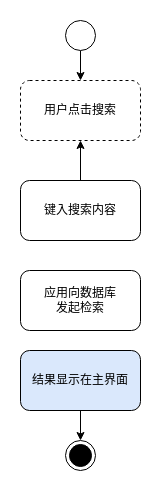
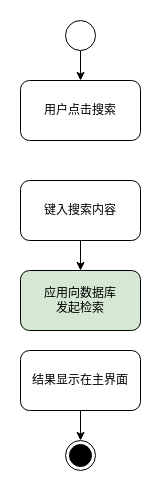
(81, 111) -> (81, 111)
(81, 164) -> (81, 260)
(81, 301) -> (81, 301)
(81, 381) -> (81, 381)
